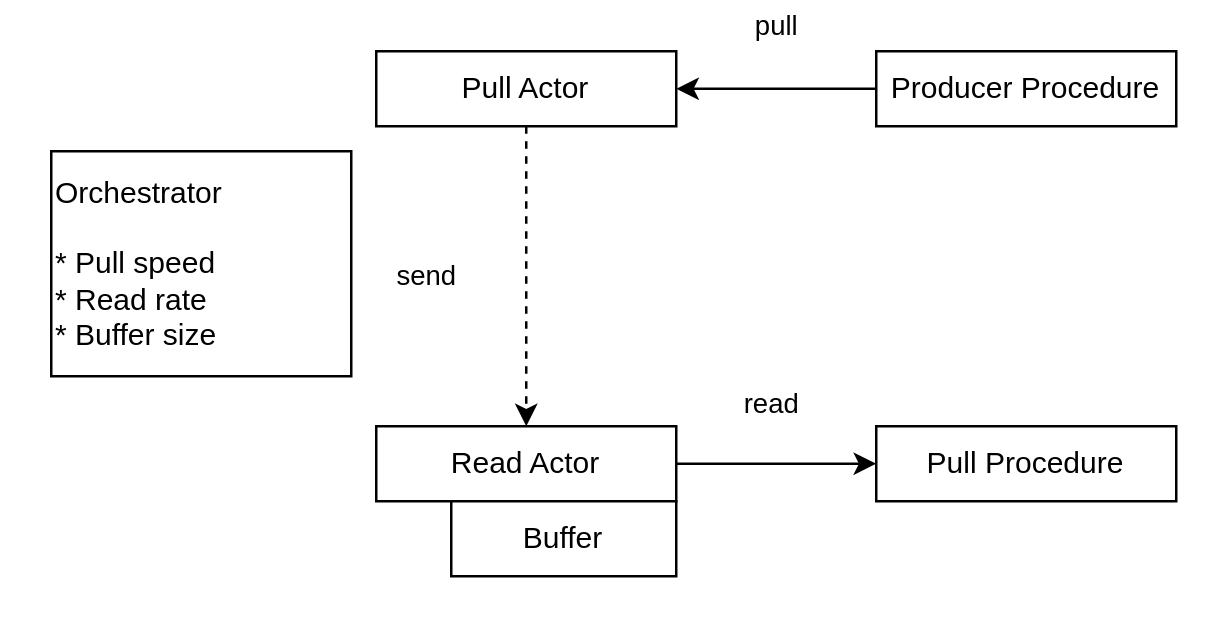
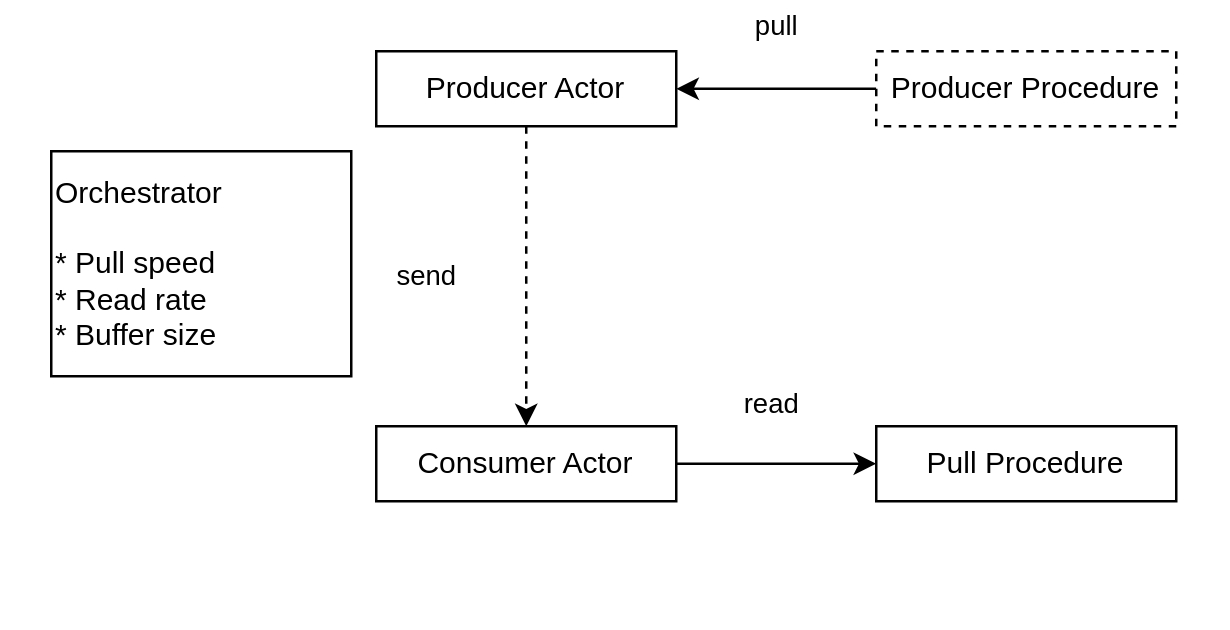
(526, 89) -> (526, 89)
(1026, 89) -> (1026, 89)
(526, 464) -> (526, 464)
(564, 539) -> none
